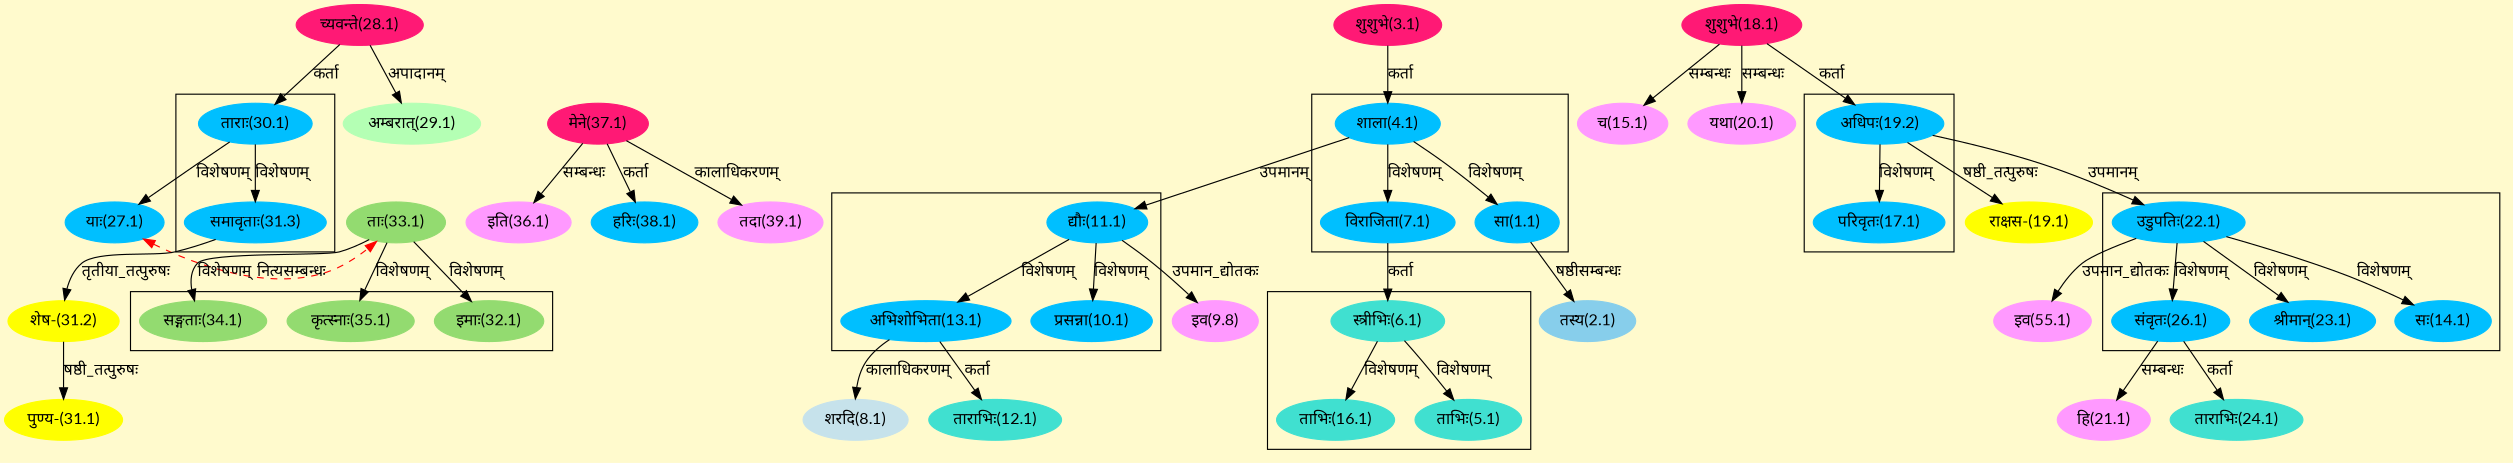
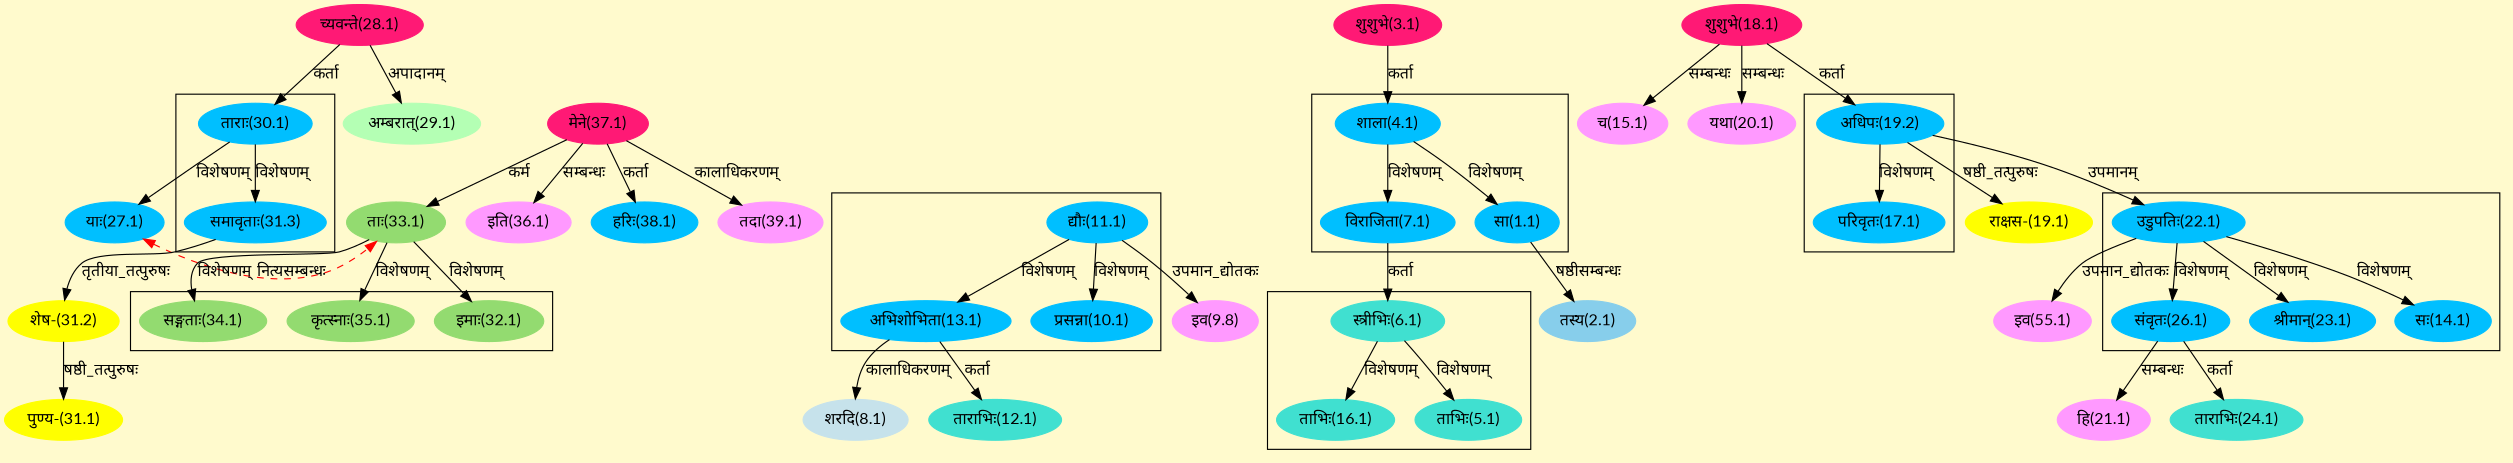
none -> (502, 171)
(1248, 171) -> none
